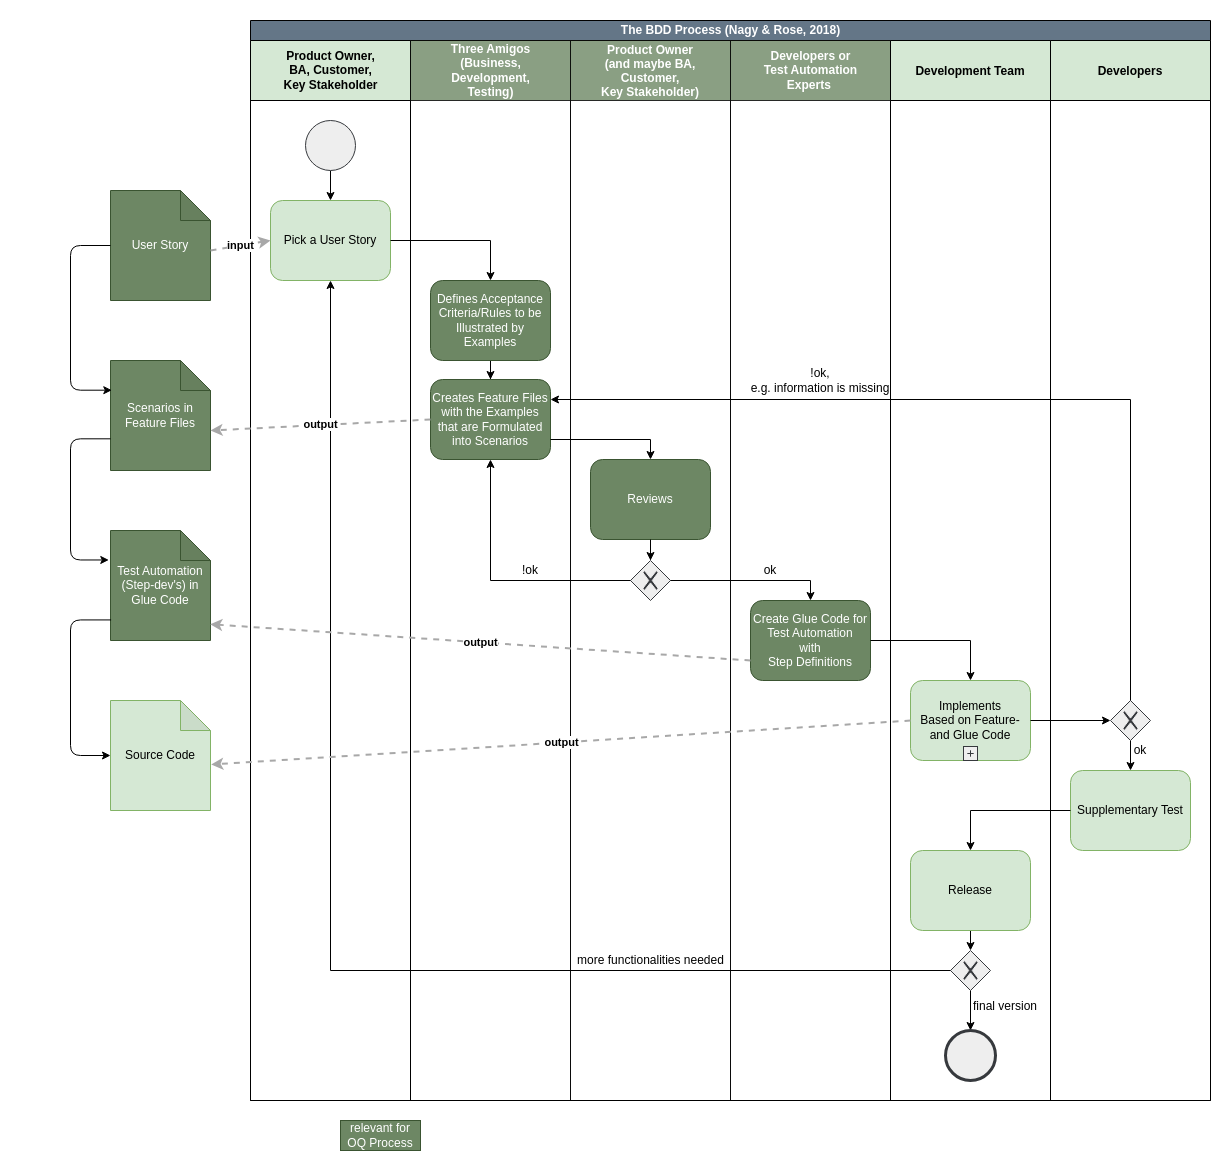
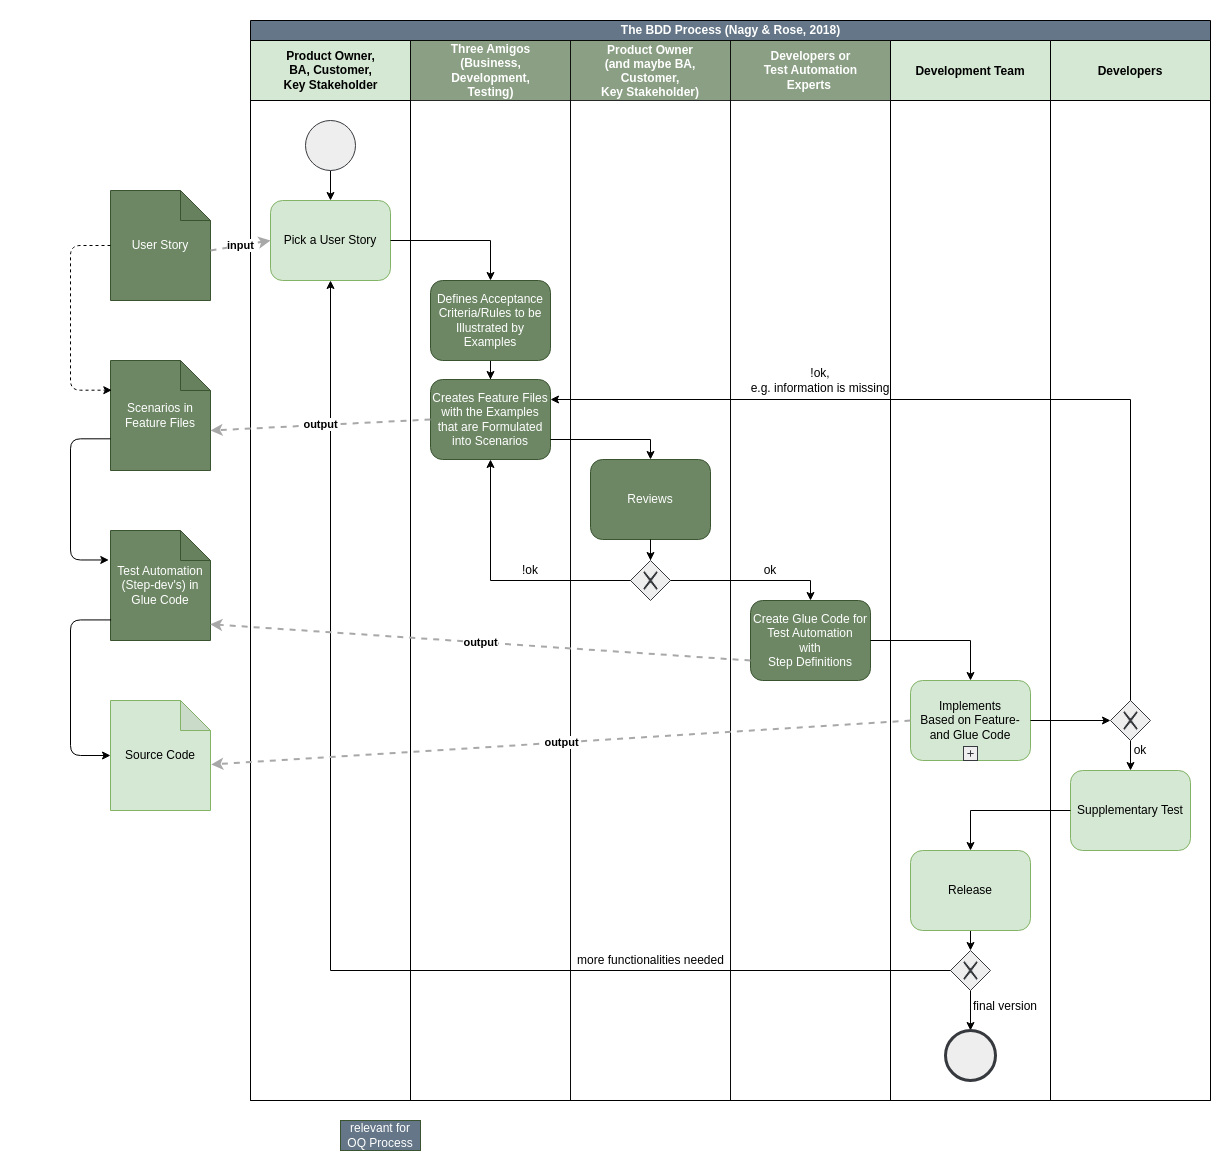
(71, 315) -> (71, 315)
(381, 1136) -> (381, 1136)
